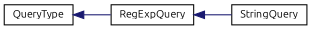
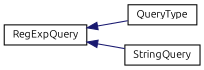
(97, 15) -> (113, 23)
